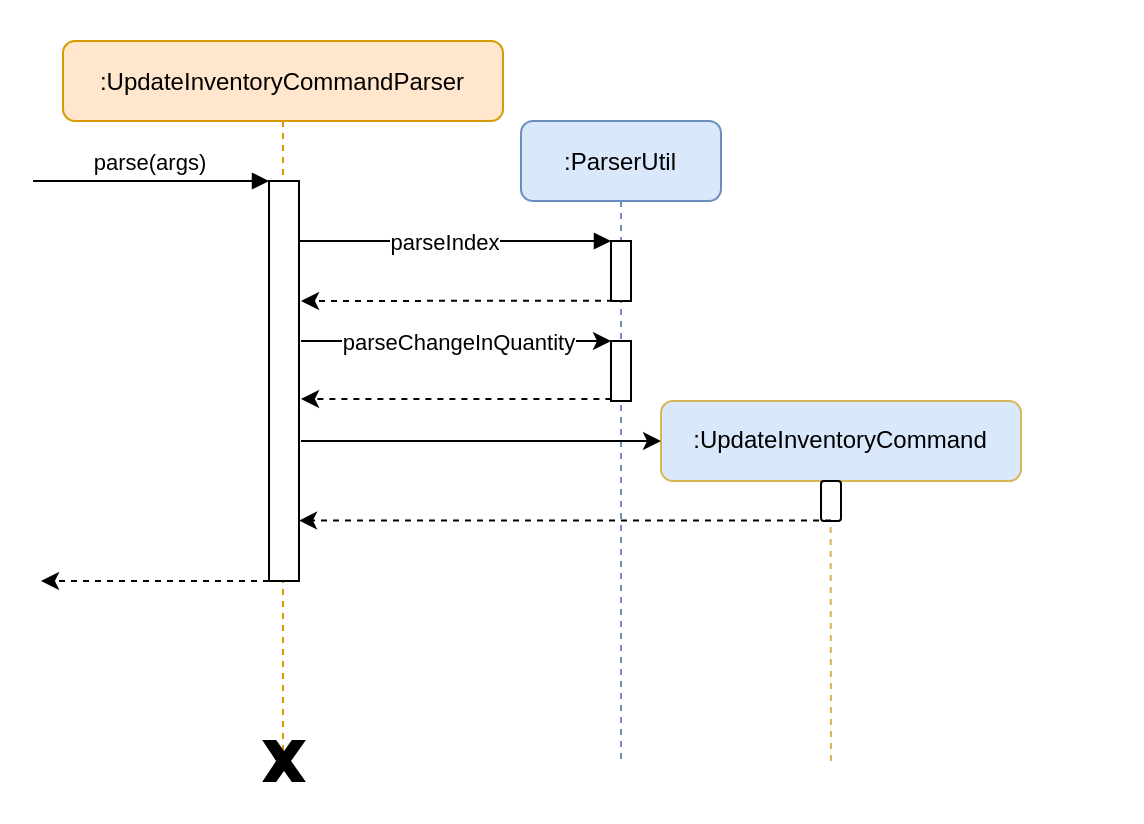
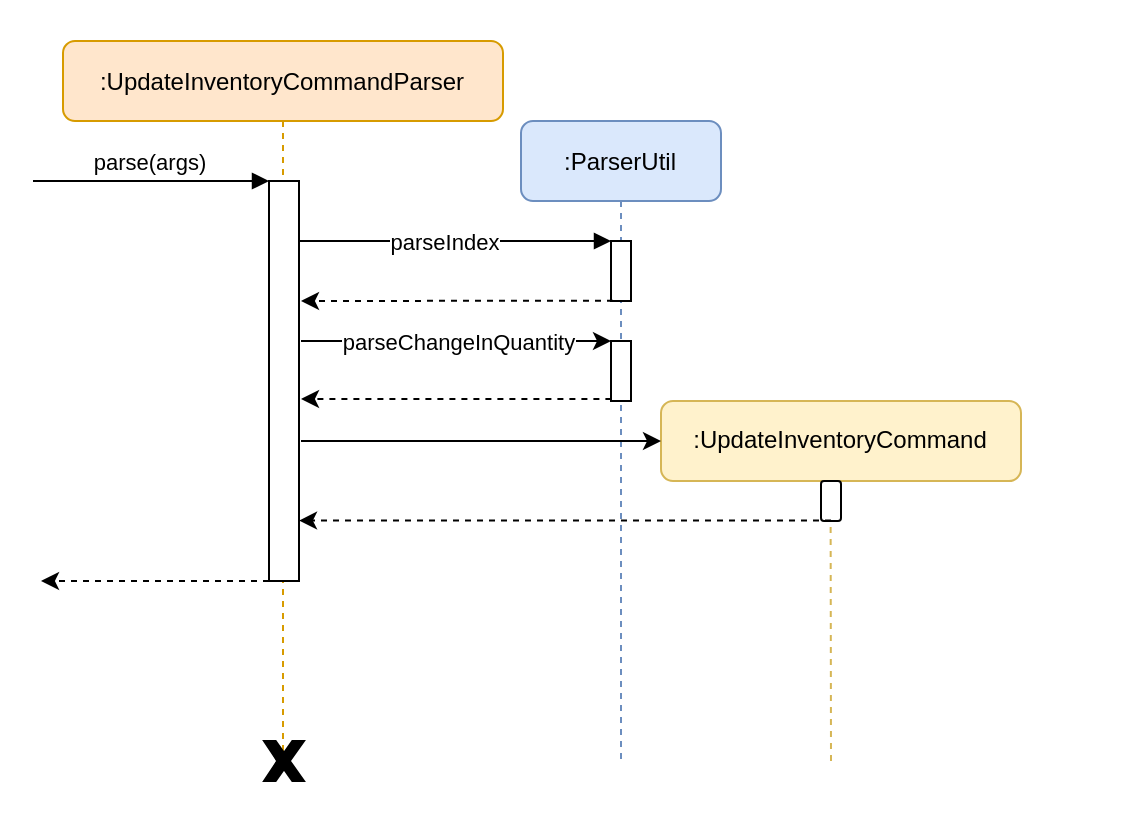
(841, 441) -> (841, 441)
